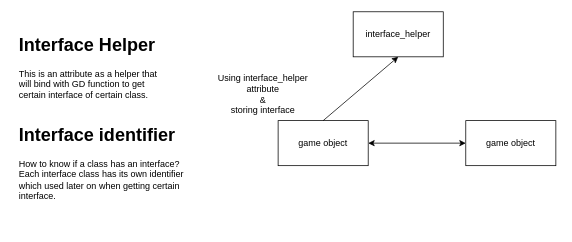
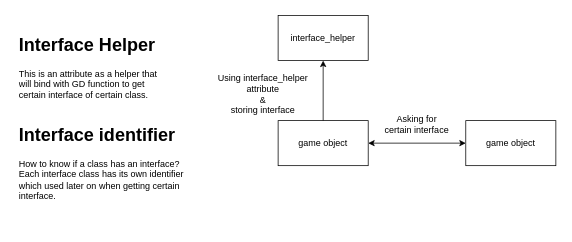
(398, 34) -> (323, 38)
none -> (417, 124)
